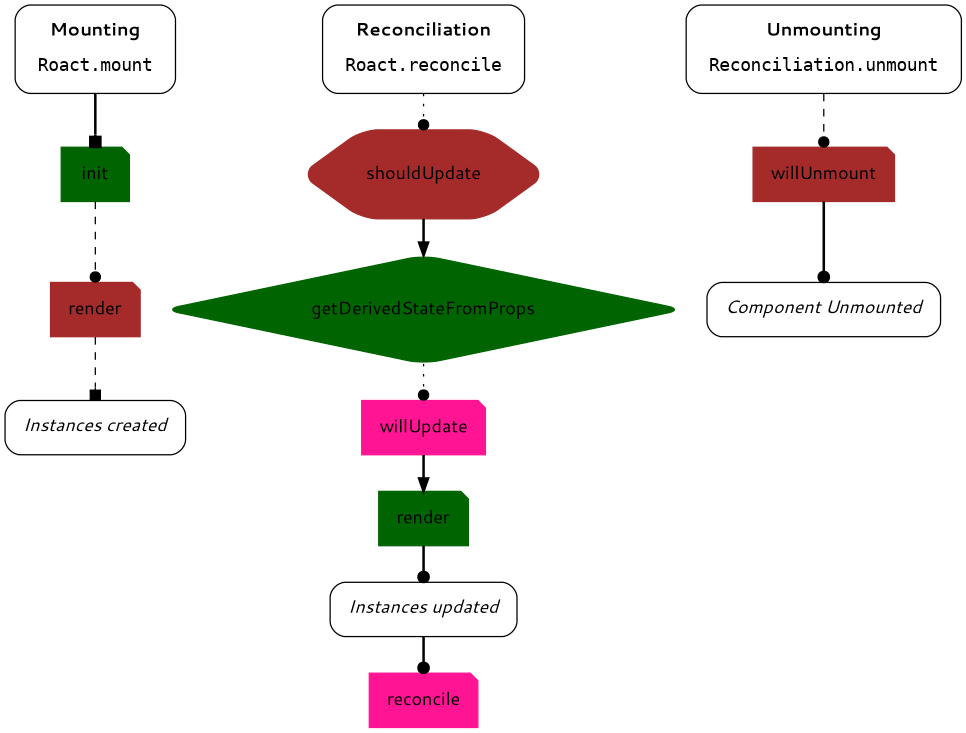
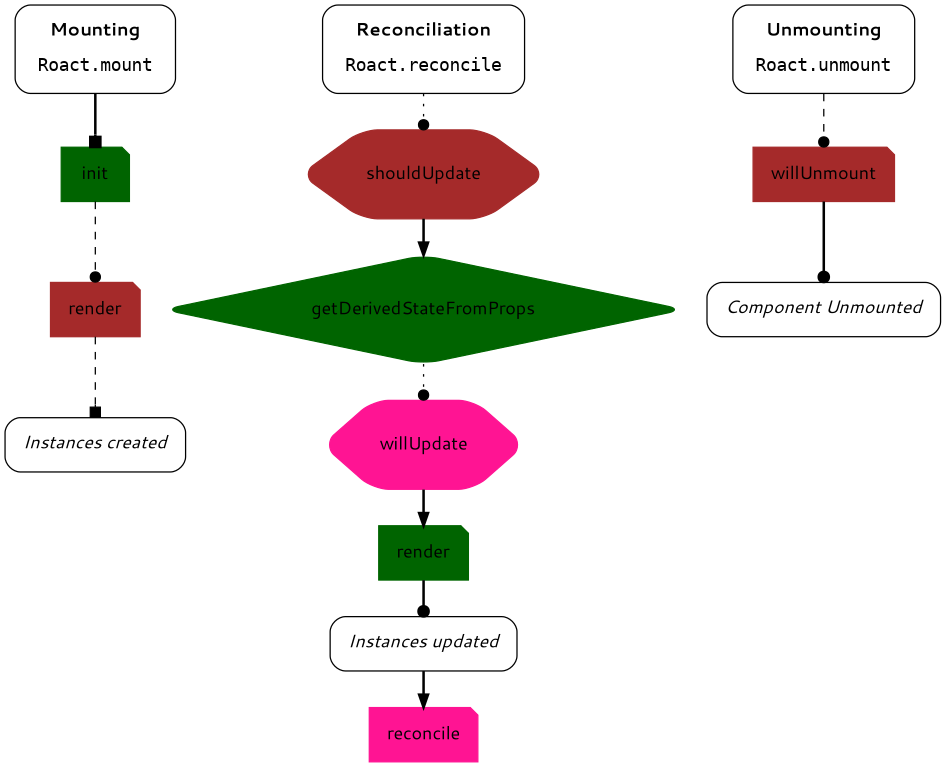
(824, 66) -> (824, 66)
(424, 428) -> (424, 445)
(424, 650) -> (424, 683)
